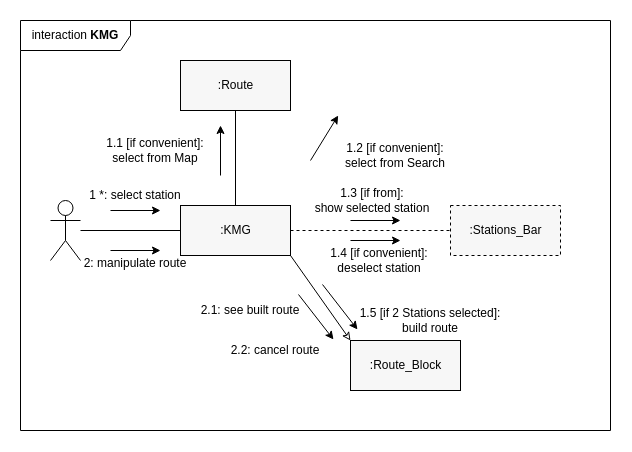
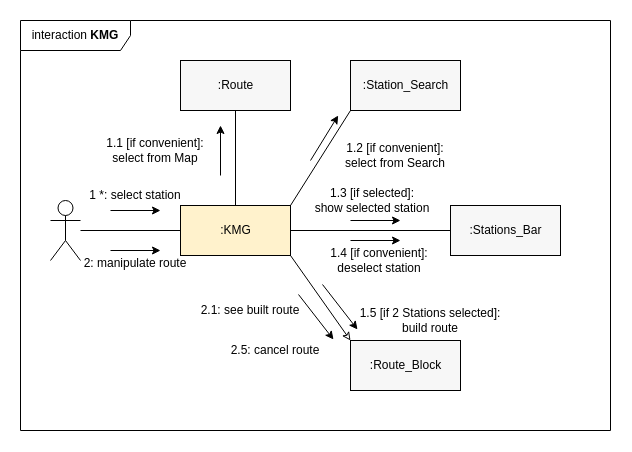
none -> (406, 86)
none -> (321, 158)
(373, 201) -> (373, 201)
(236, 231) -> (236, 231)
(371, 231) -> (371, 231)
(506, 231) -> (506, 231)
(276, 351) -> (276, 351)
